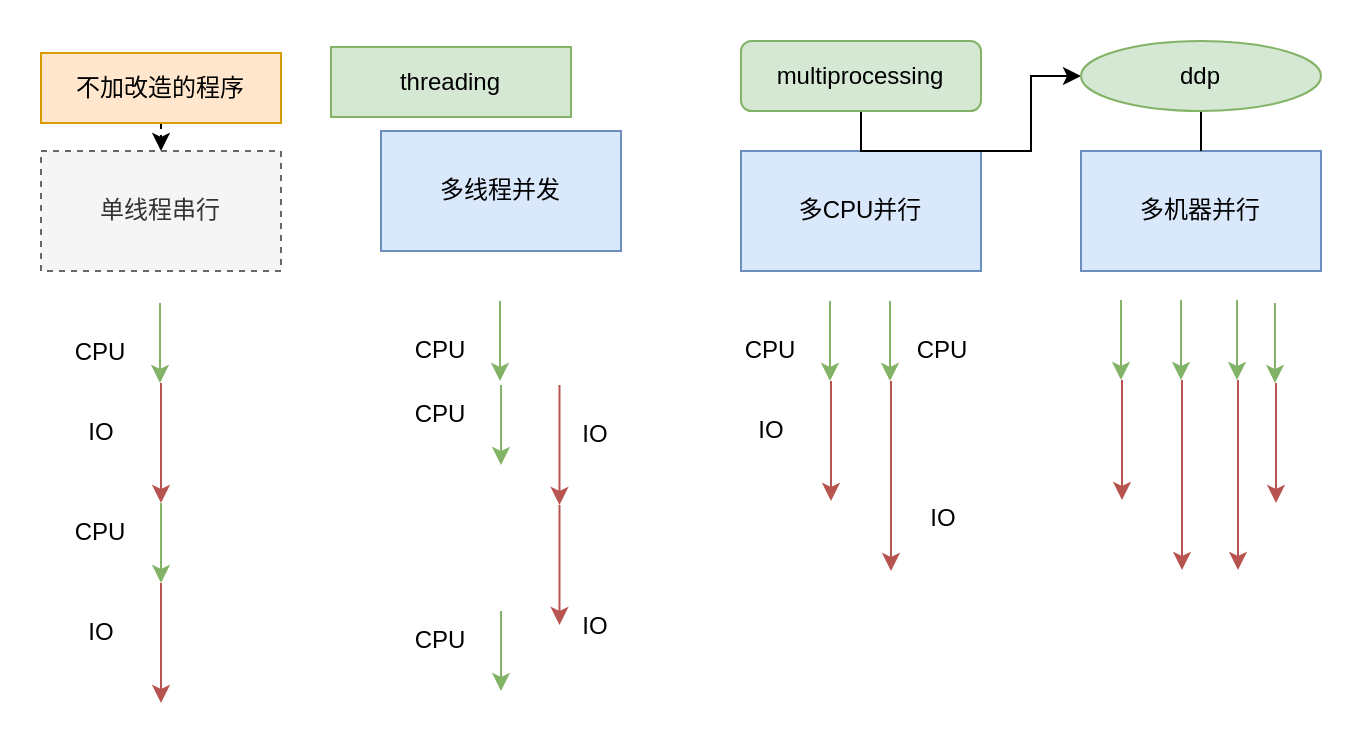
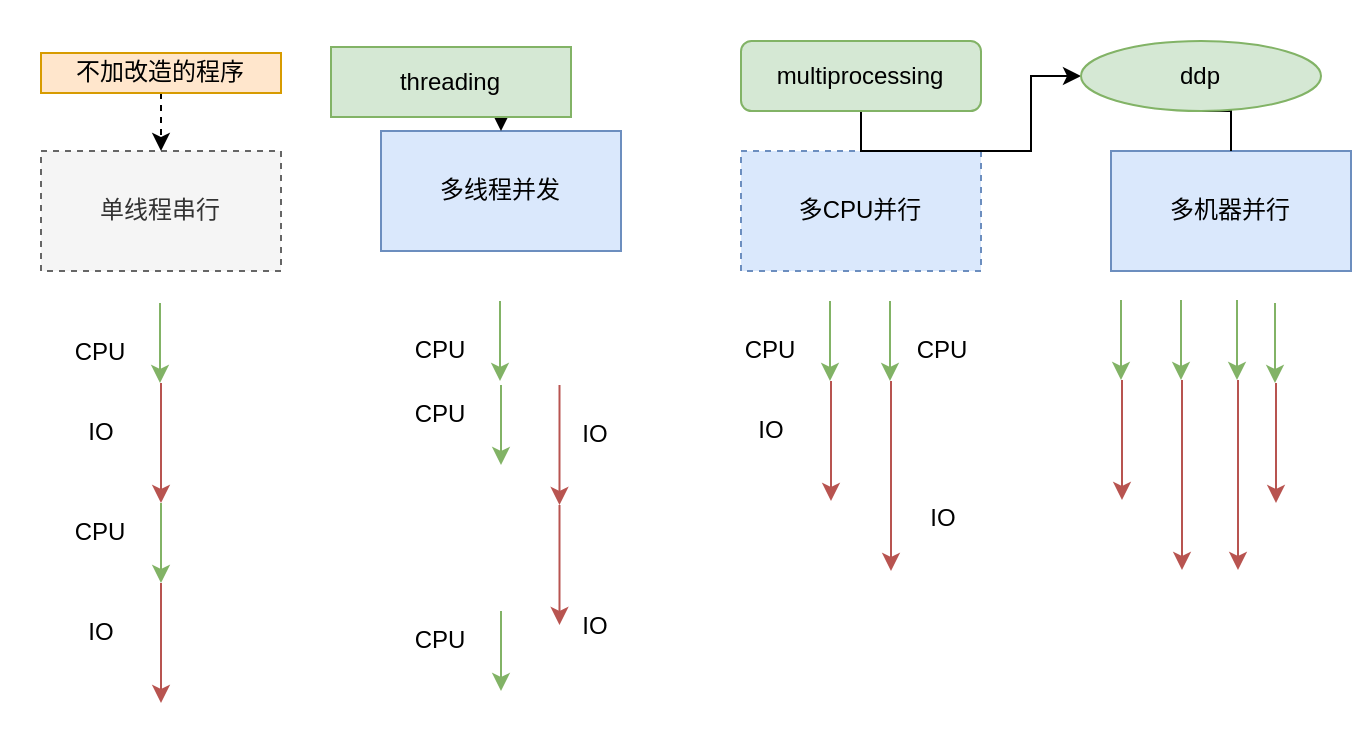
(161, 88) -> (161, 73)
none -> (497, 117)
(861, 211) -> (861, 211)
(1201, 211) -> (1231, 211)
